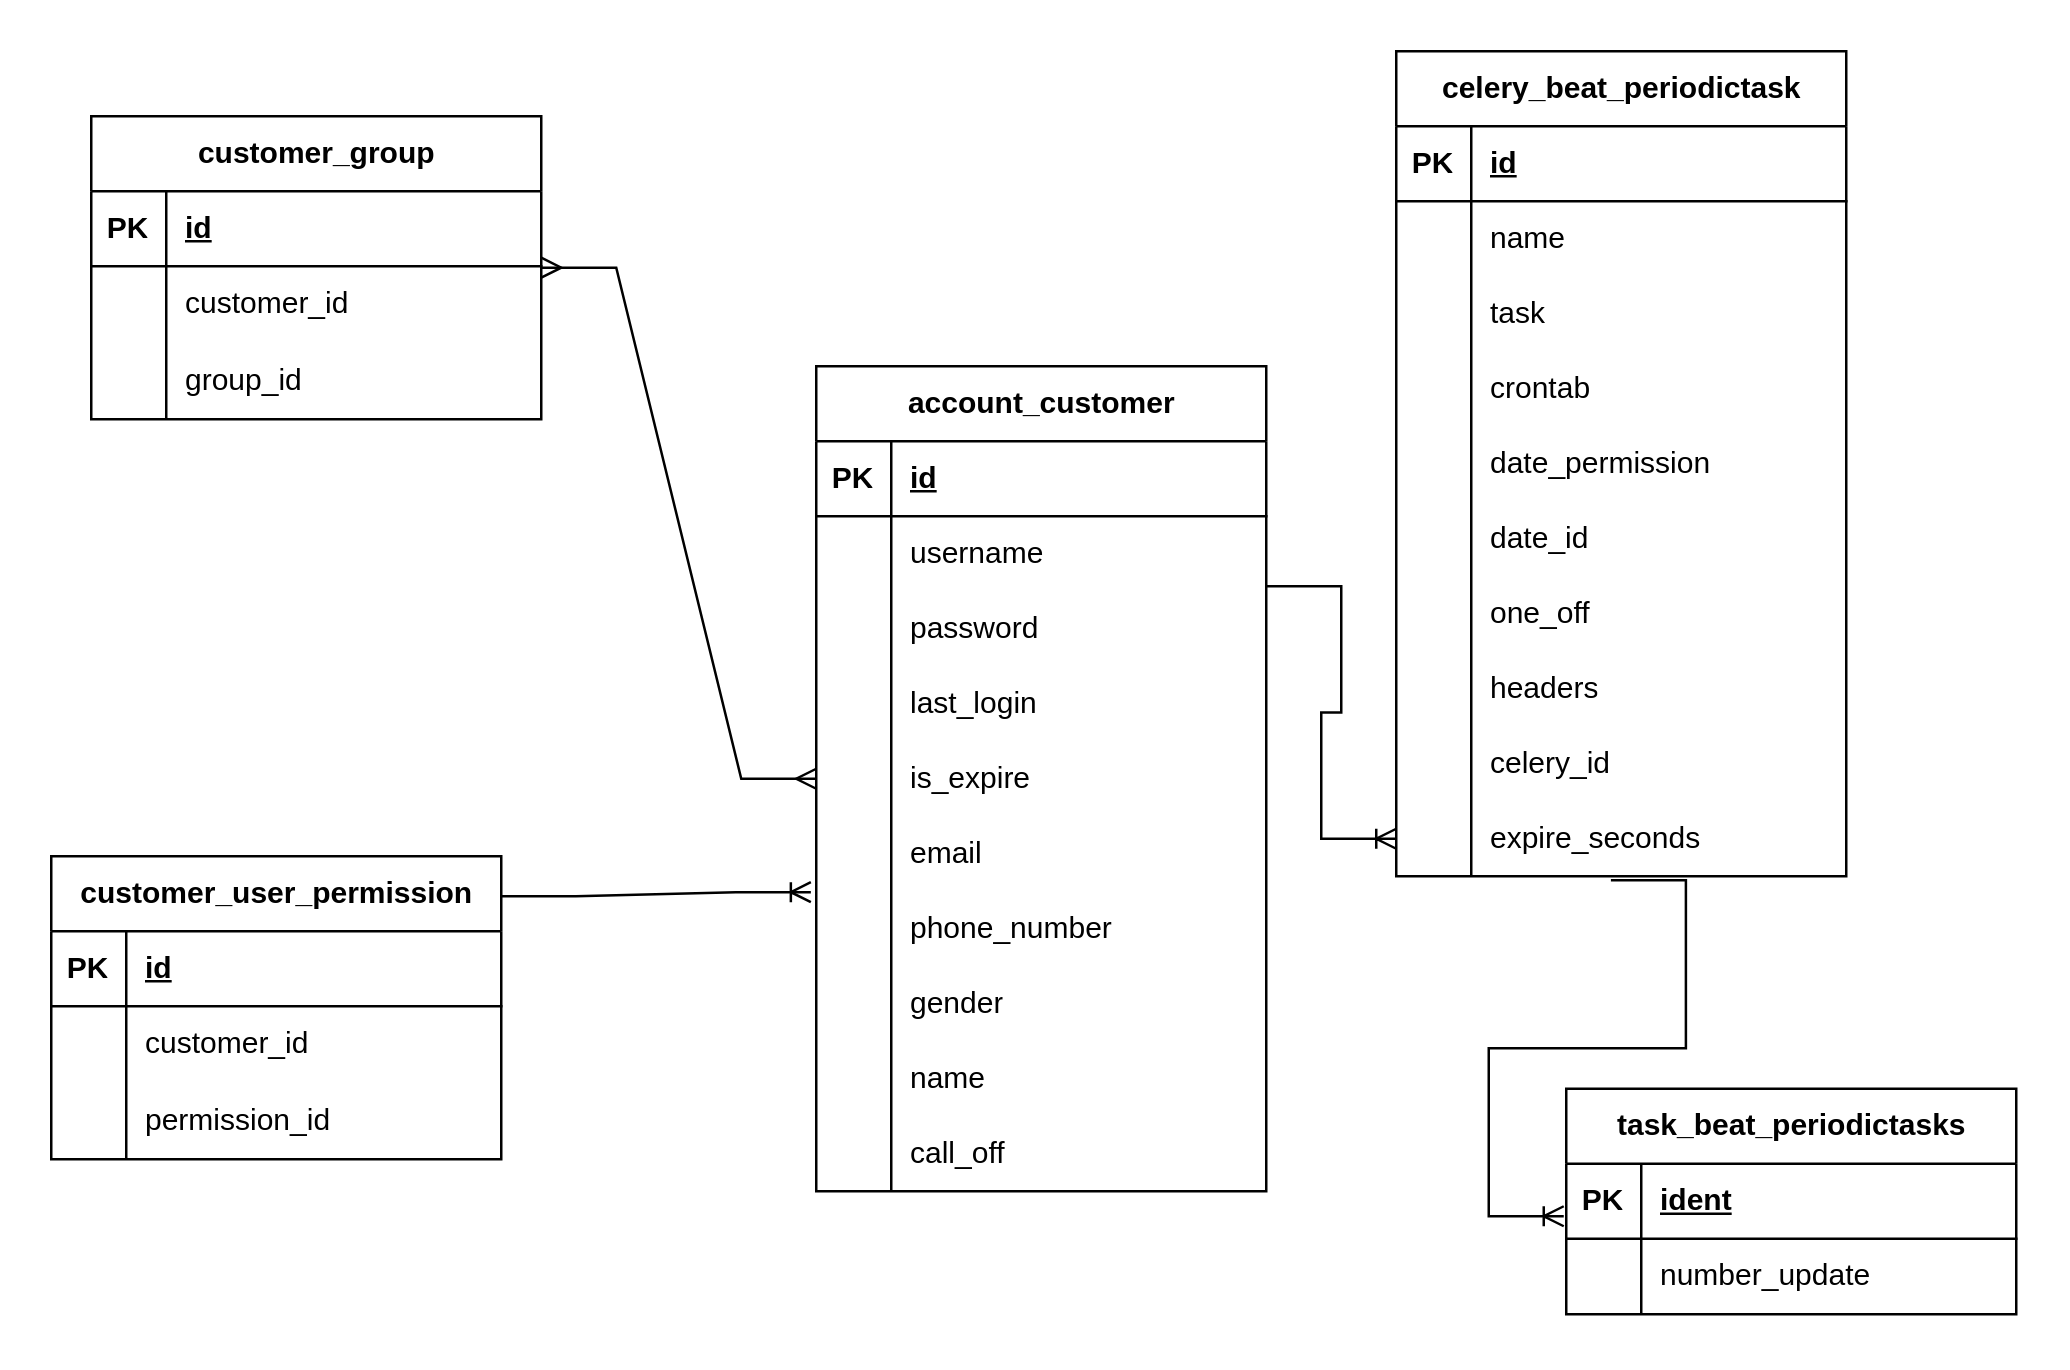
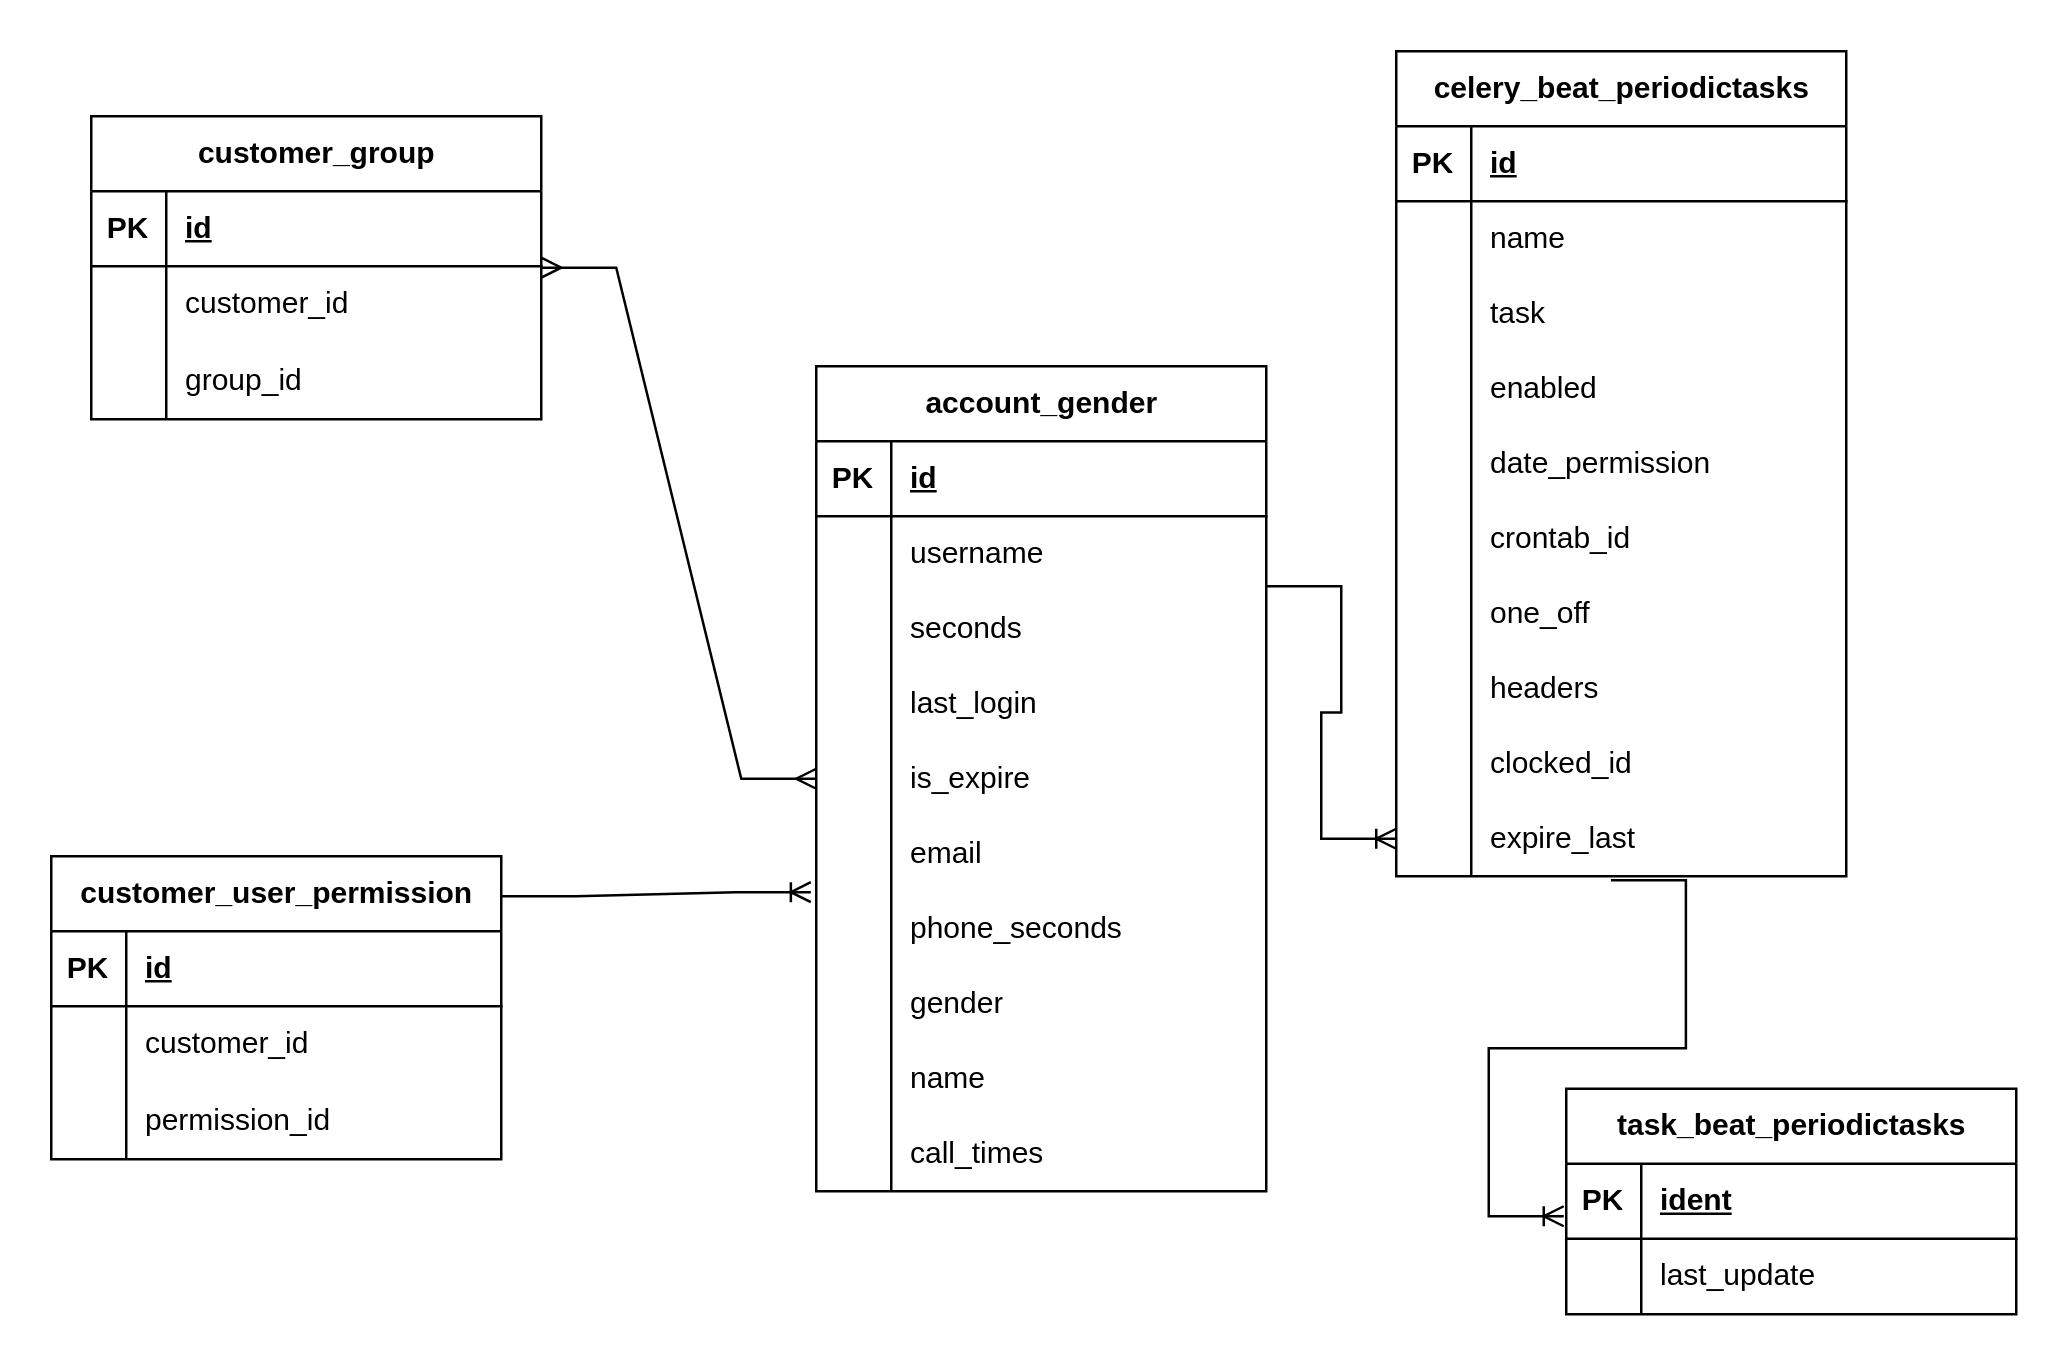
(1623, 89) -> (1623, 89)
(1550, 389) -> (1546, 389)
(1043, 404) -> (1043, 404)
(1546, 539) -> (1571, 539)
(978, 629) -> (970, 629)
(1559, 764) -> (1567, 764)
(1605, 839) -> (1576, 839)
(1012, 929) -> (1020, 929)
(971, 1154) -> (984, 1154)
(1770, 1276) -> (1750, 1276)
